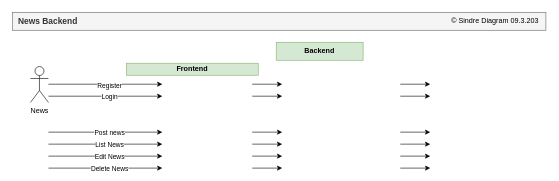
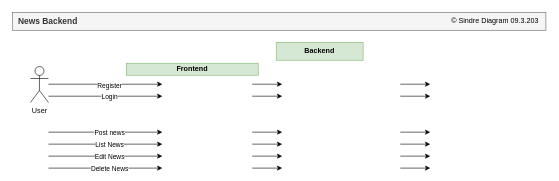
(40, 111) -> (40, 111)
